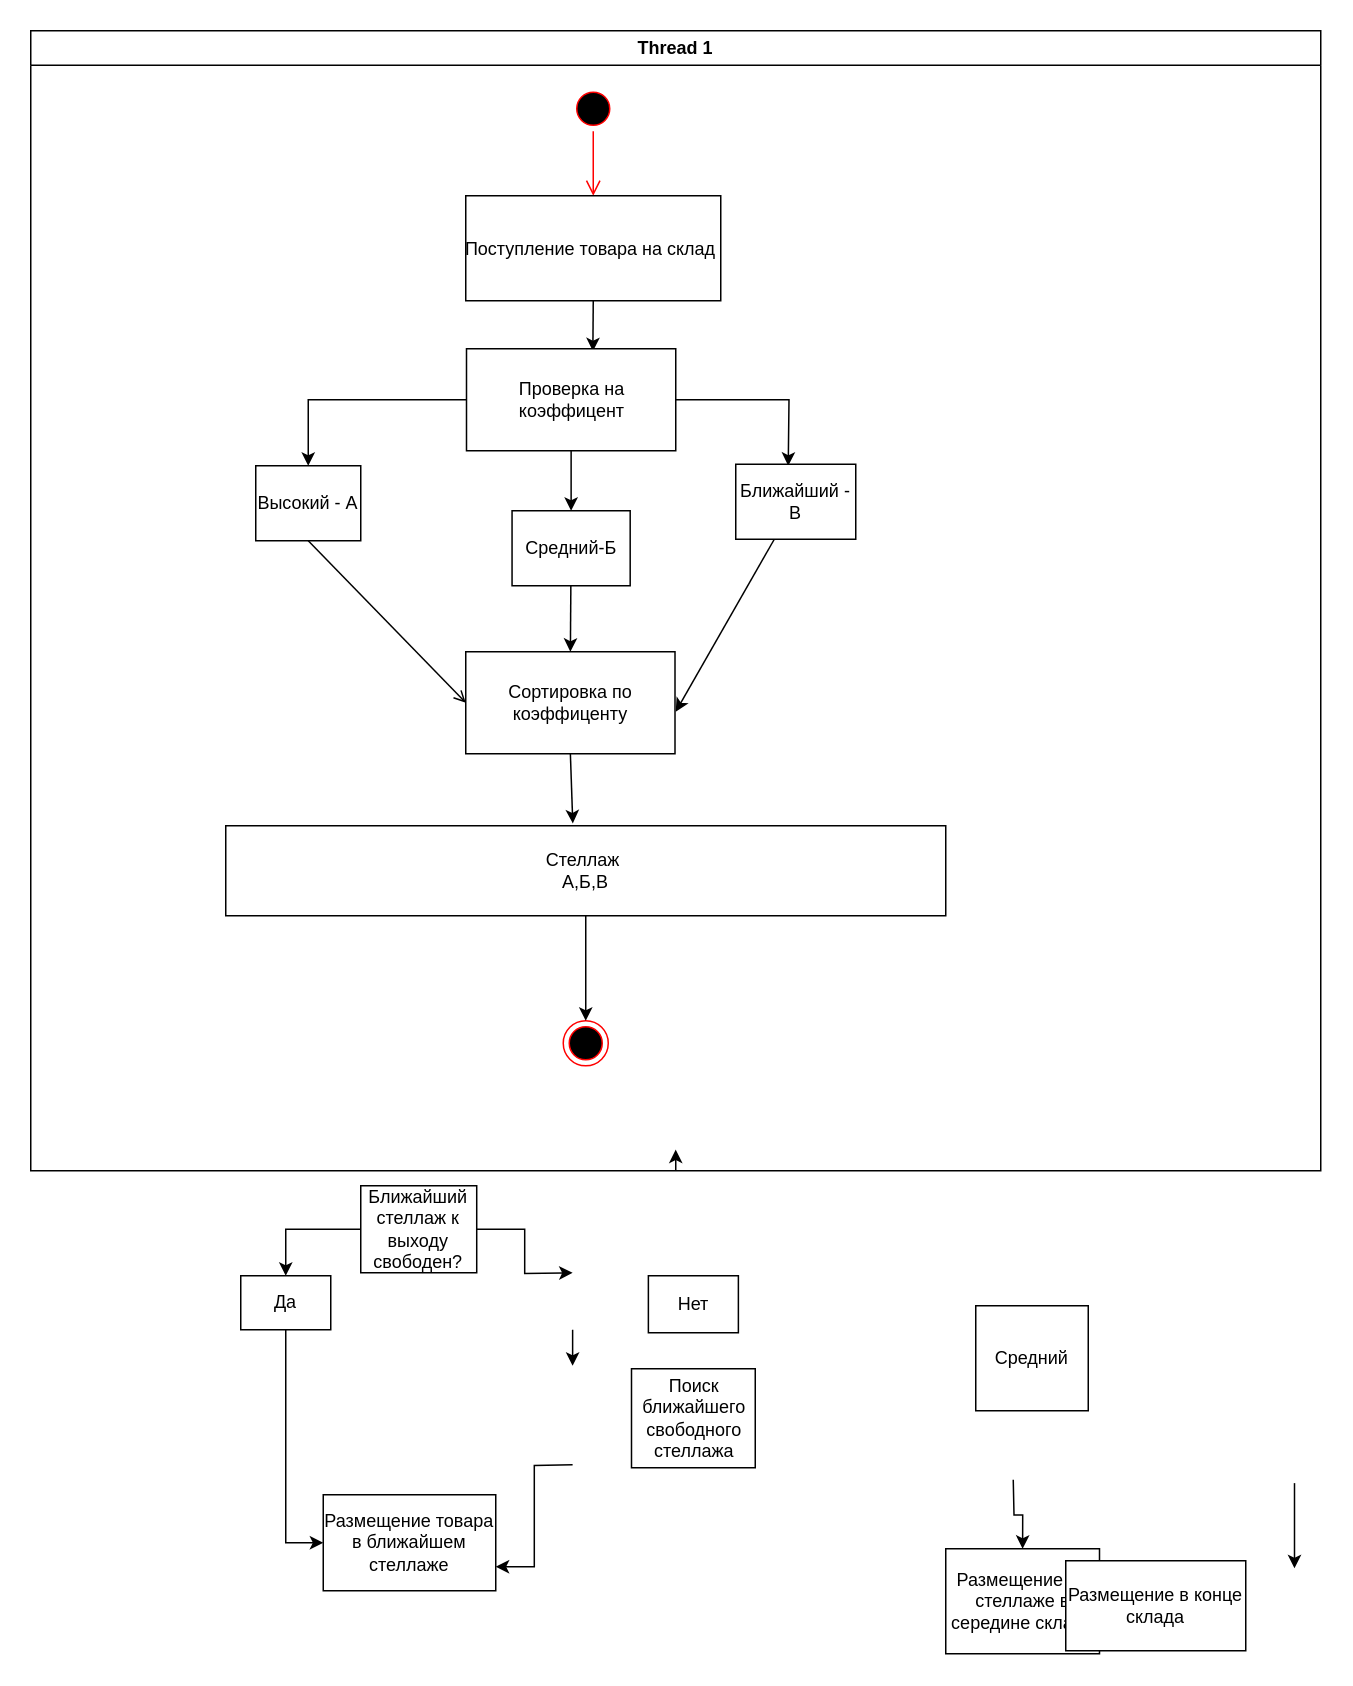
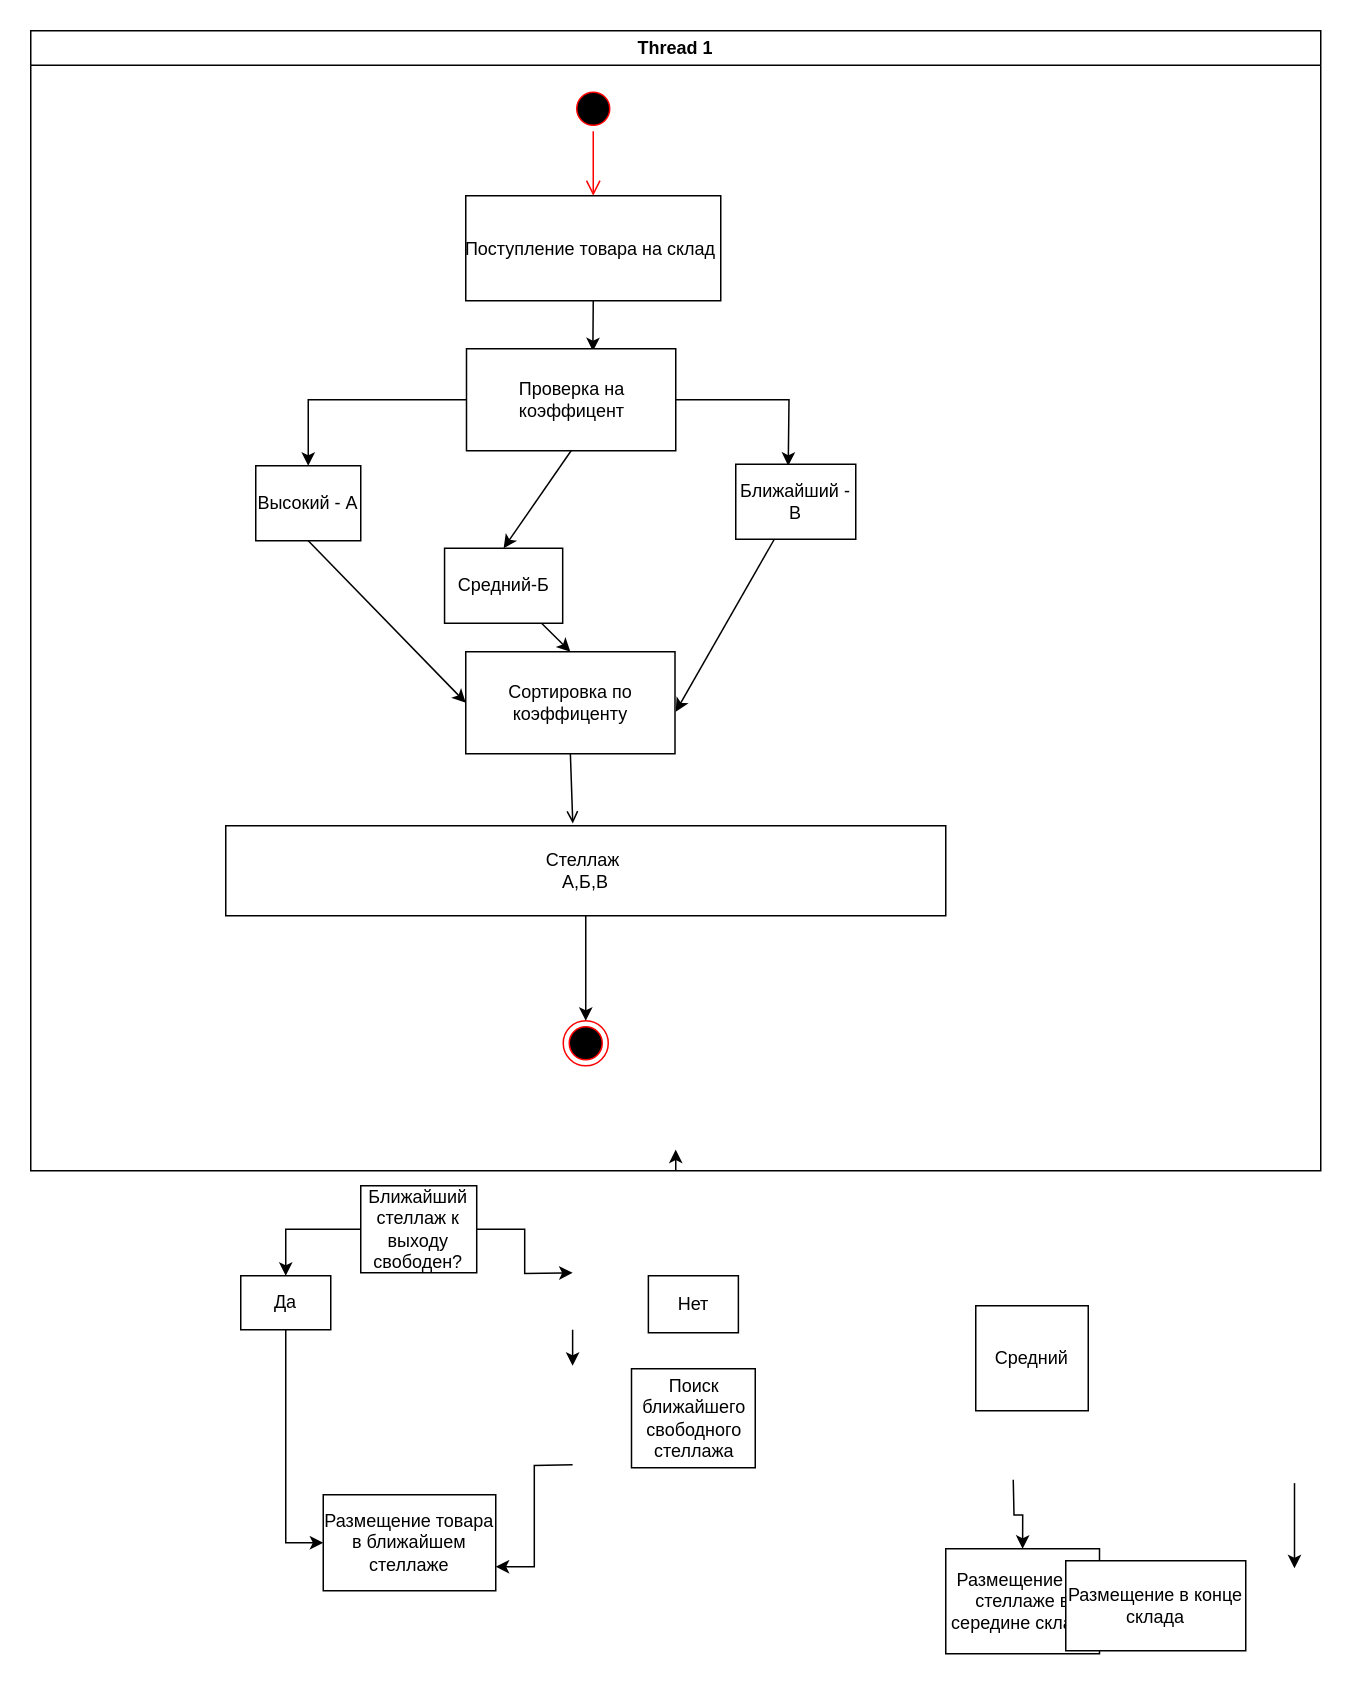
(571, 548) -> (504, 586)
(459, 696) -> (458, 694)
(572, 812) -> (572, 814)
